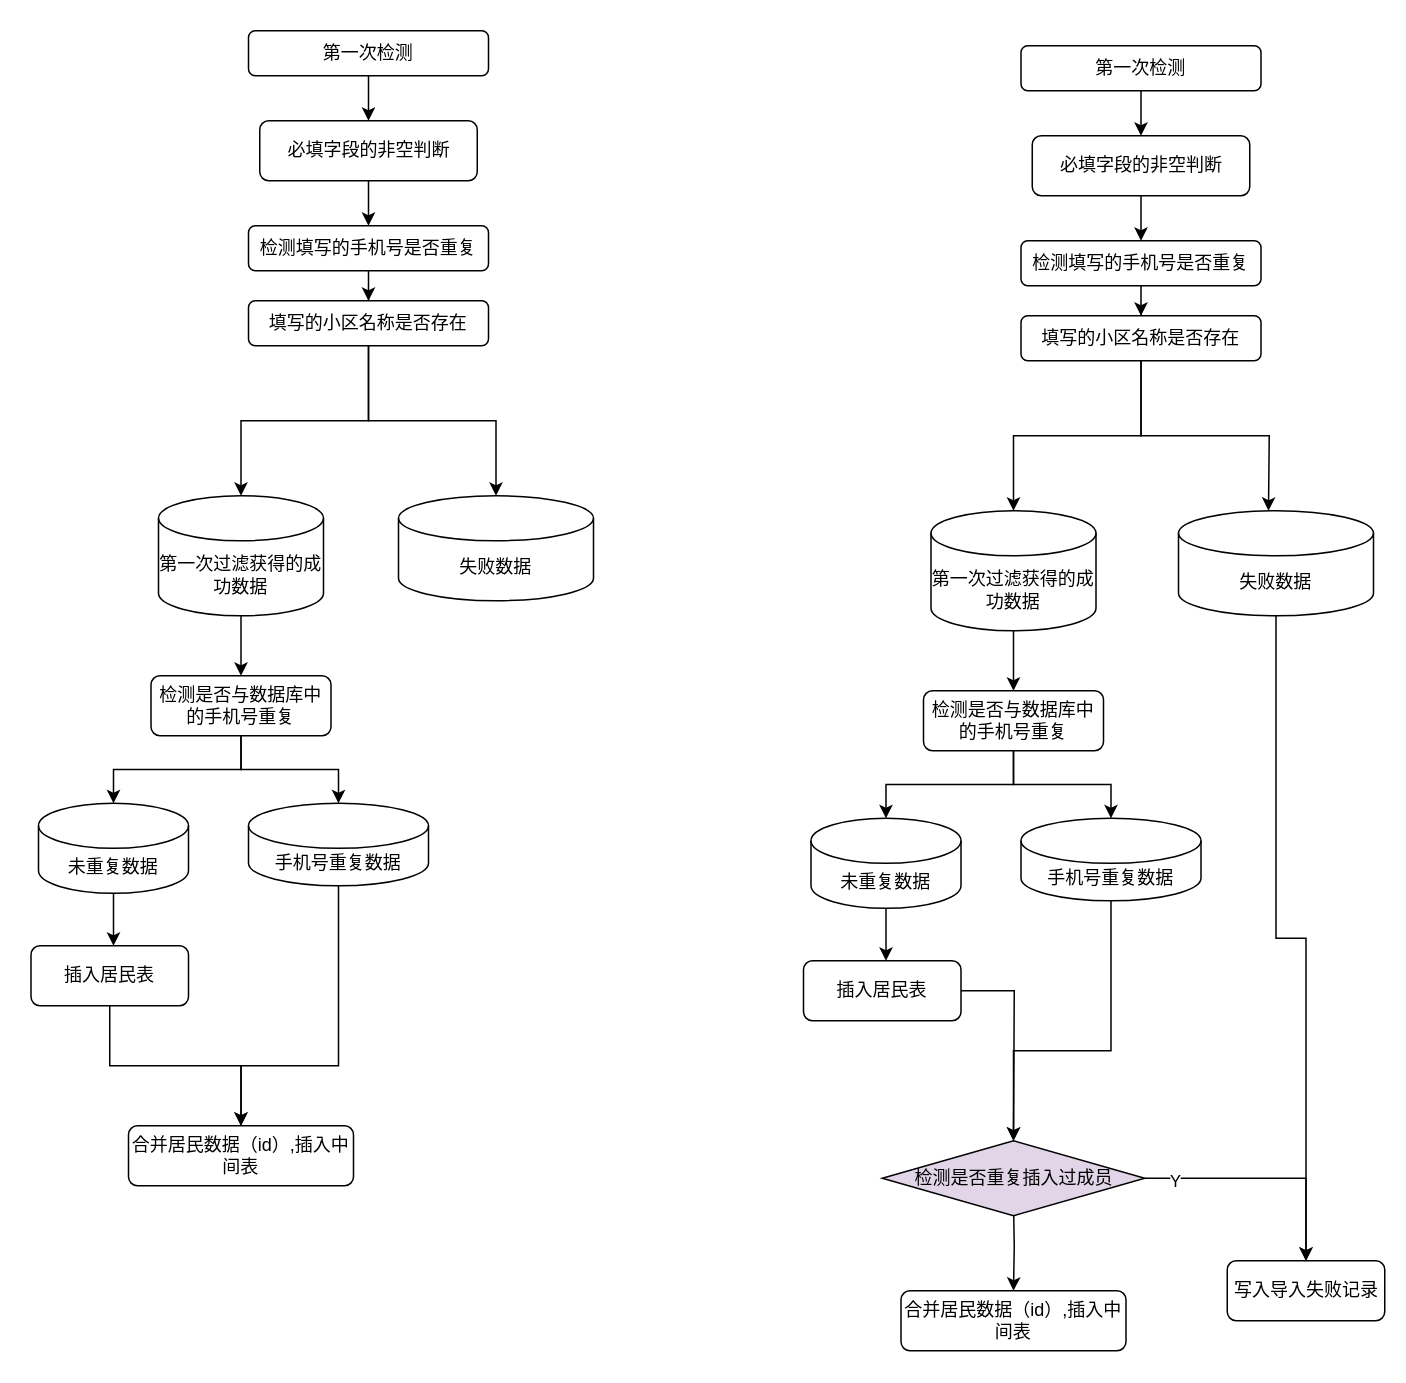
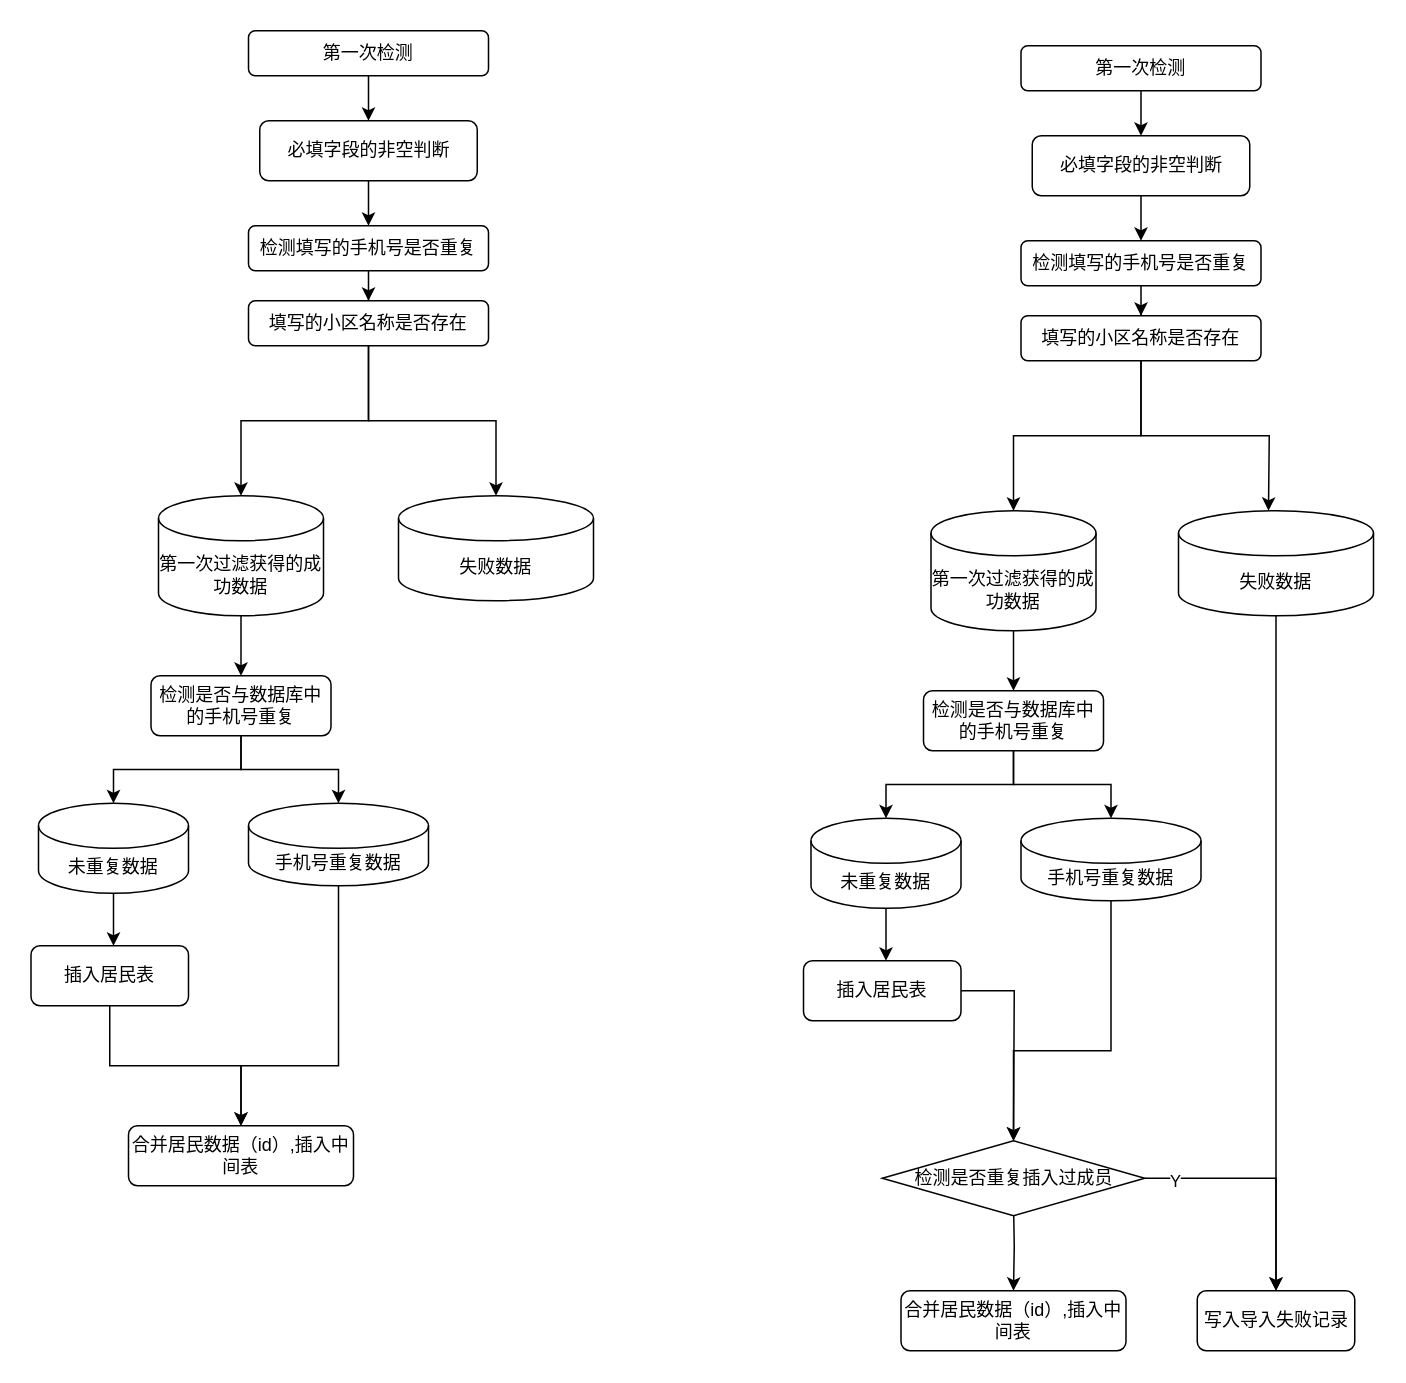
(1013, 1178) -> (1013, 1178)
(1306, 1291) -> (1276, 1321)
